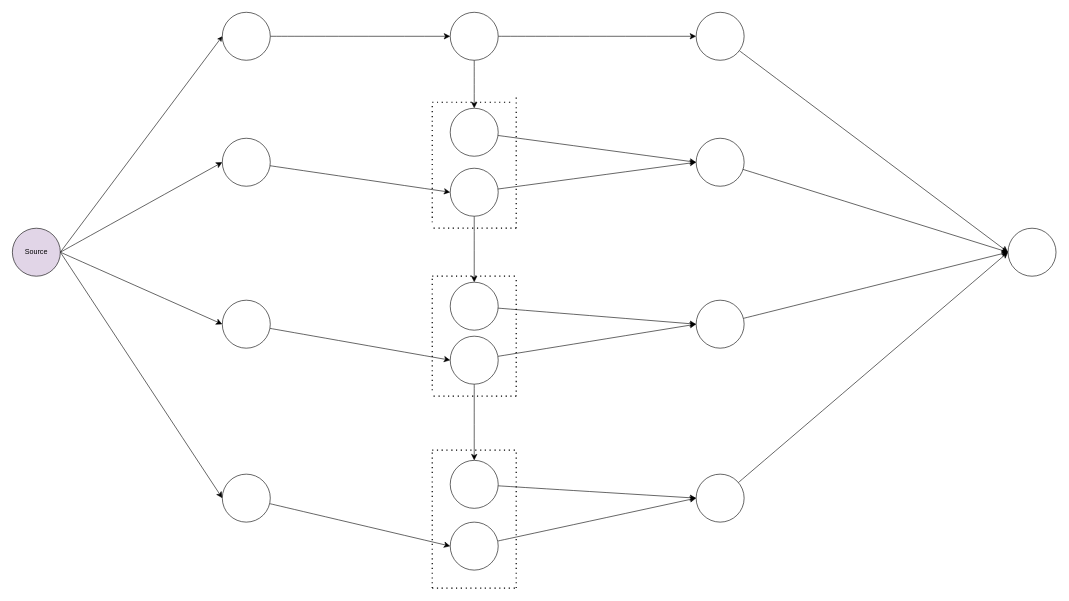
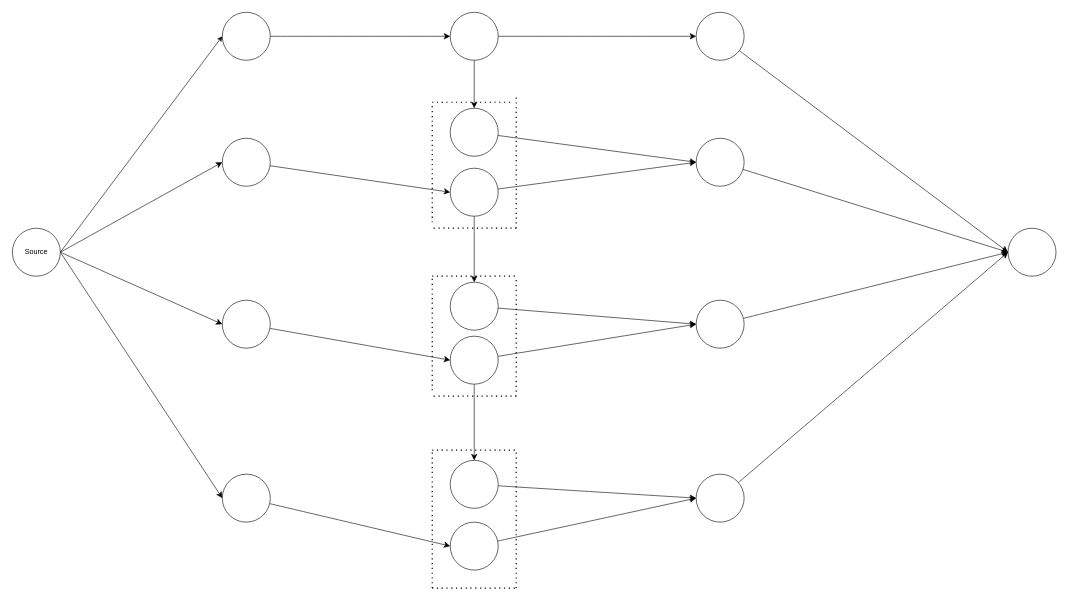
(36, 252) -> (36, 252)
